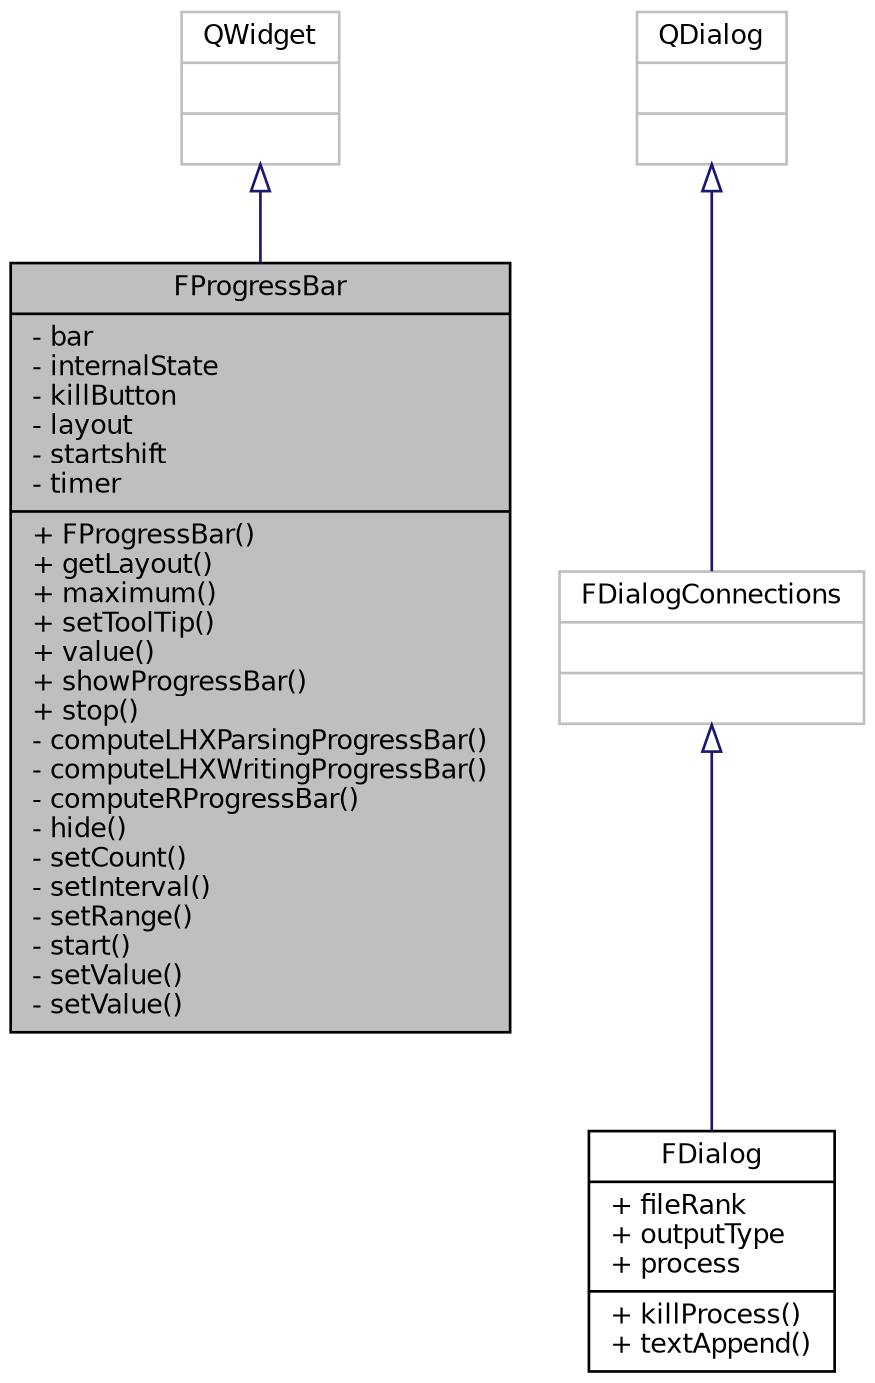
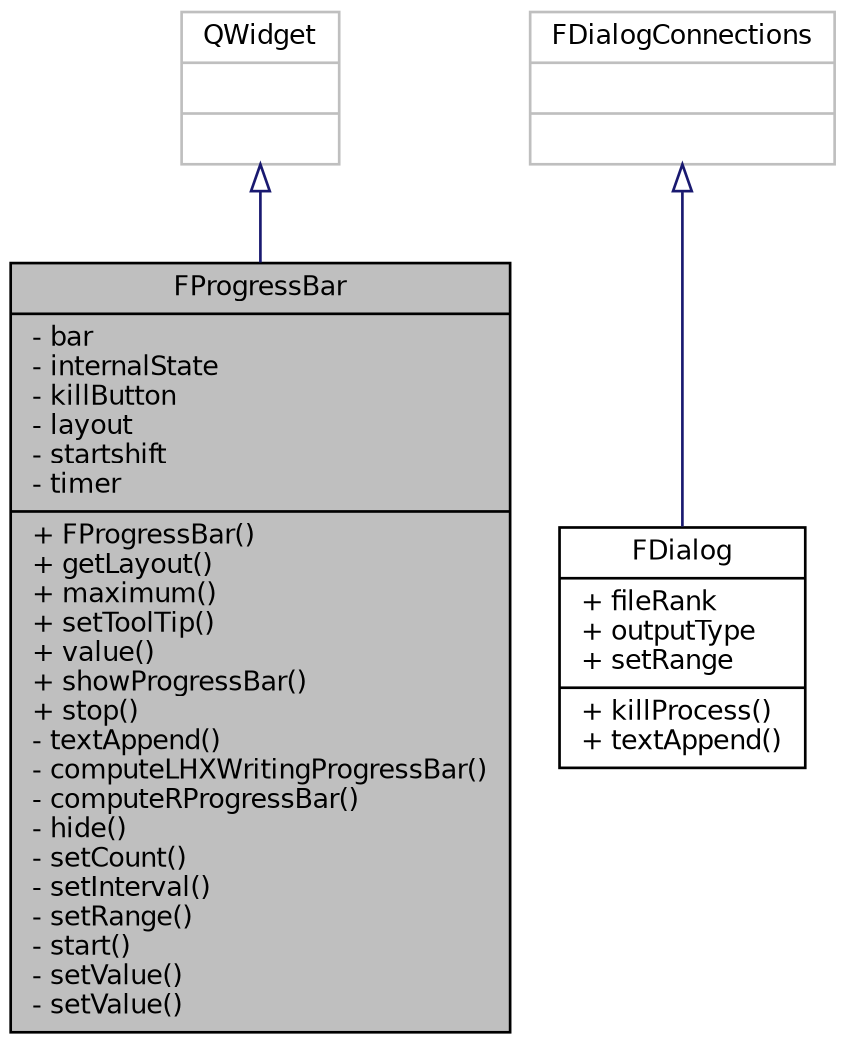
(712, 88) -> none
(260, 741) -> (127, 741)
(676, 1265) -> (658, 661)
